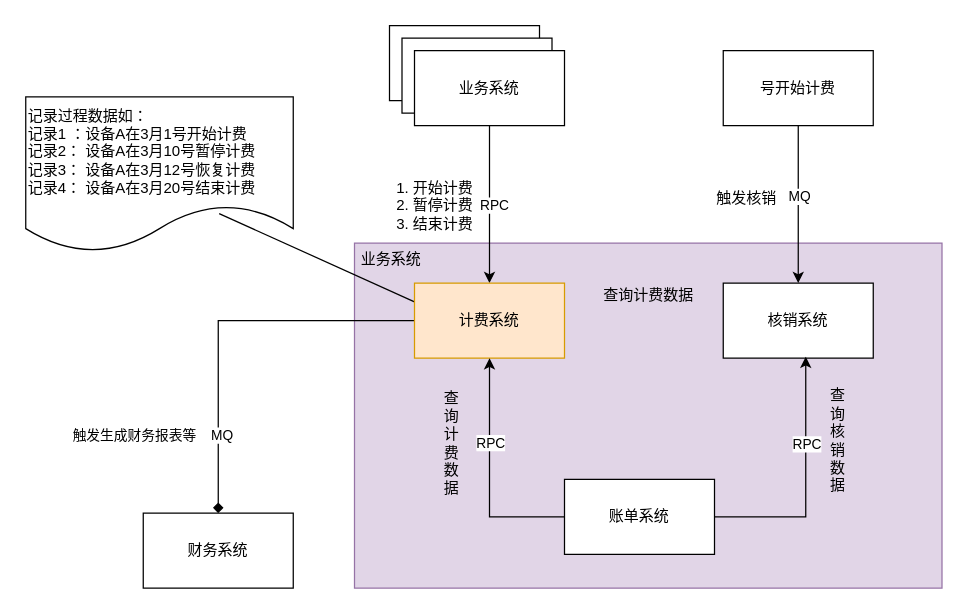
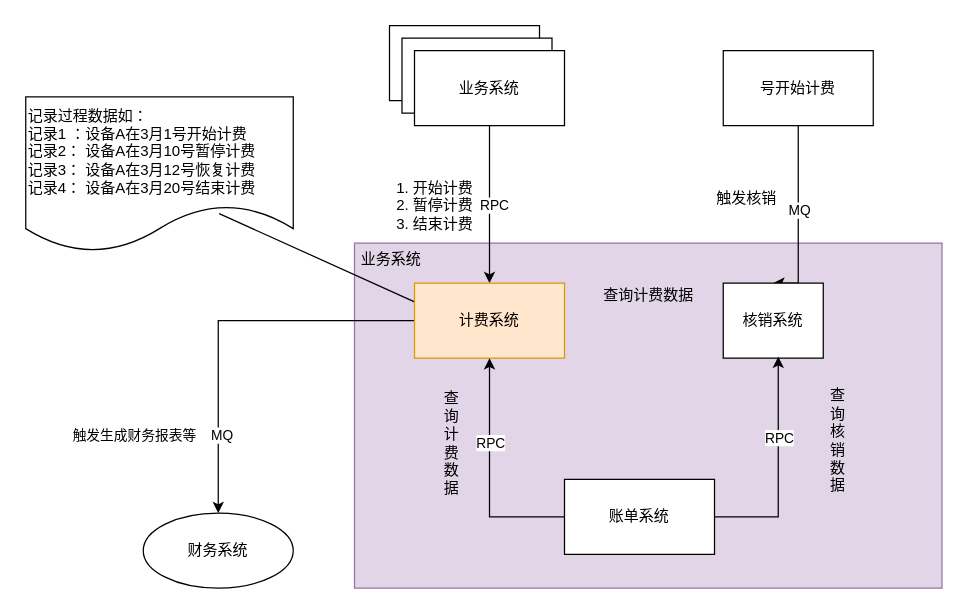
(798, 321) -> (773, 321)
(218, 502) -> (218, 503)
(218, 551) -> (218, 551)
